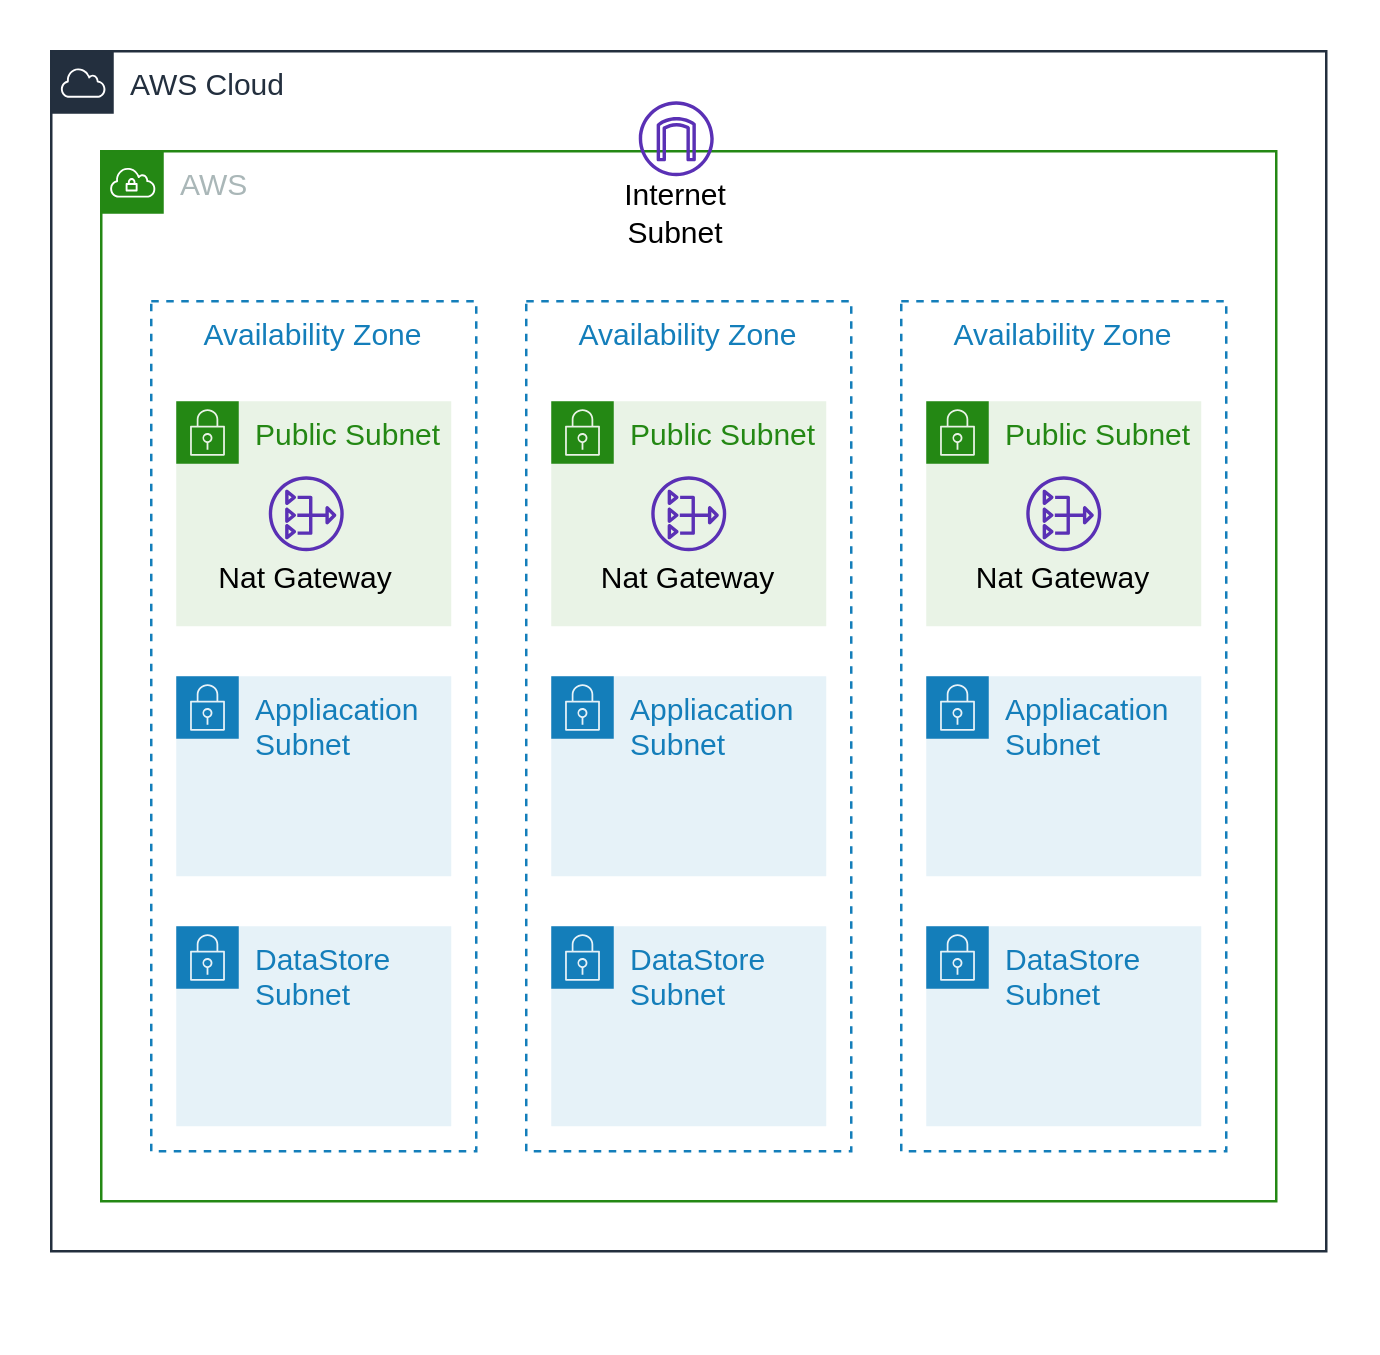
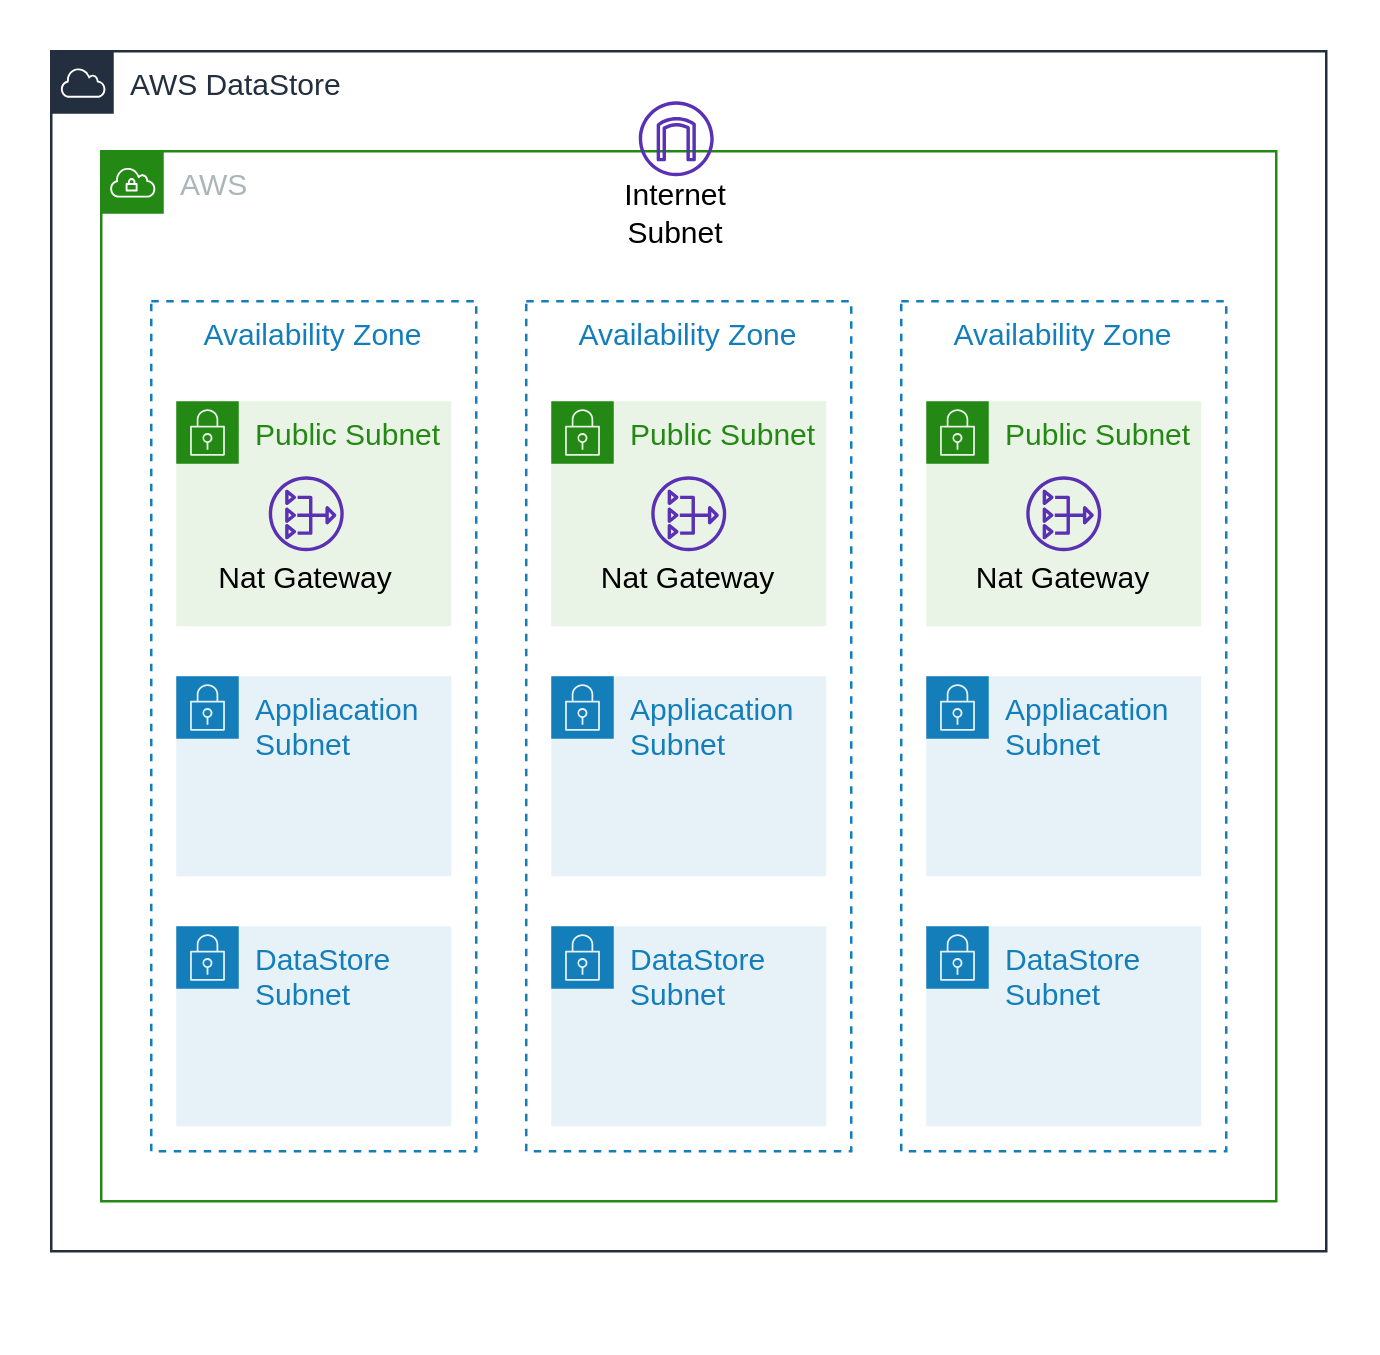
(199, 87) -> (237, 87)
